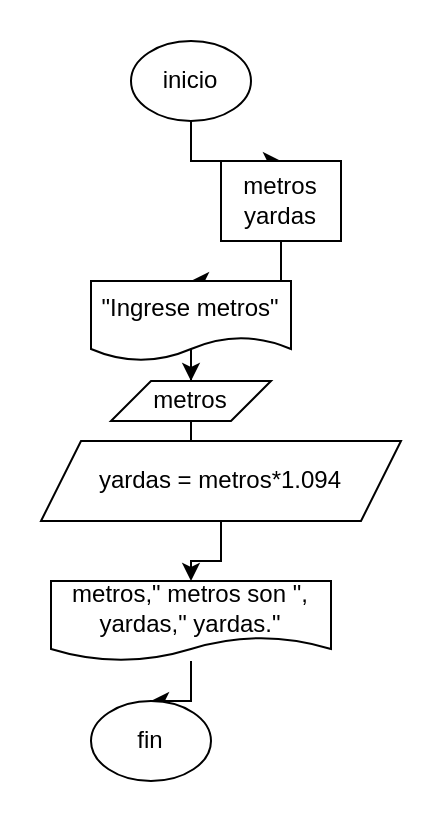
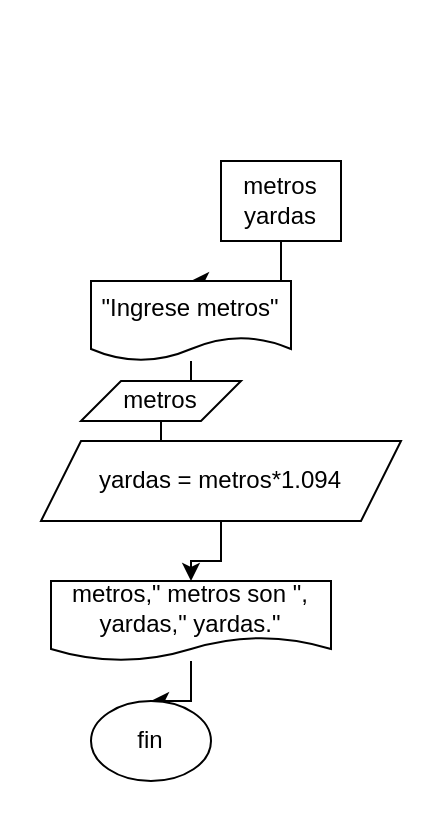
(191, 81) -> none
(191, 156) -> none
(191, 401) -> (161, 401)
